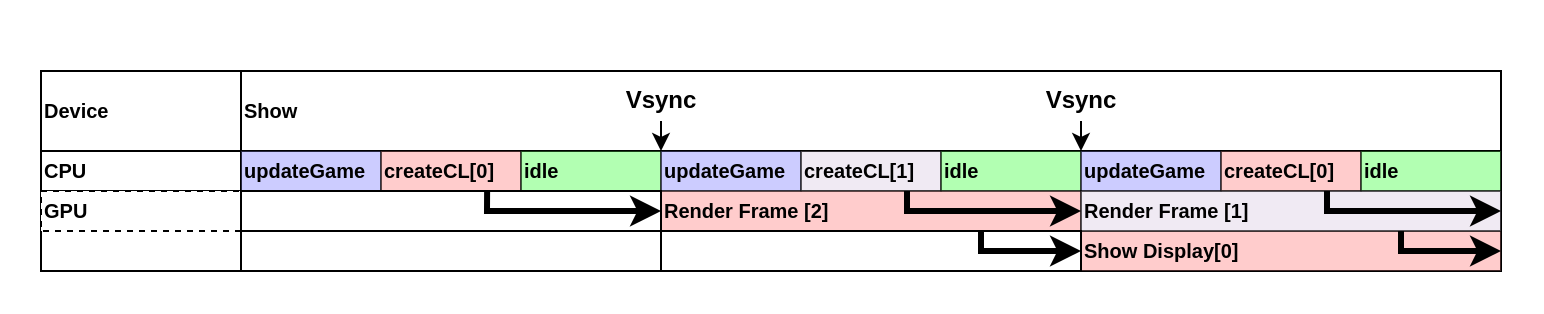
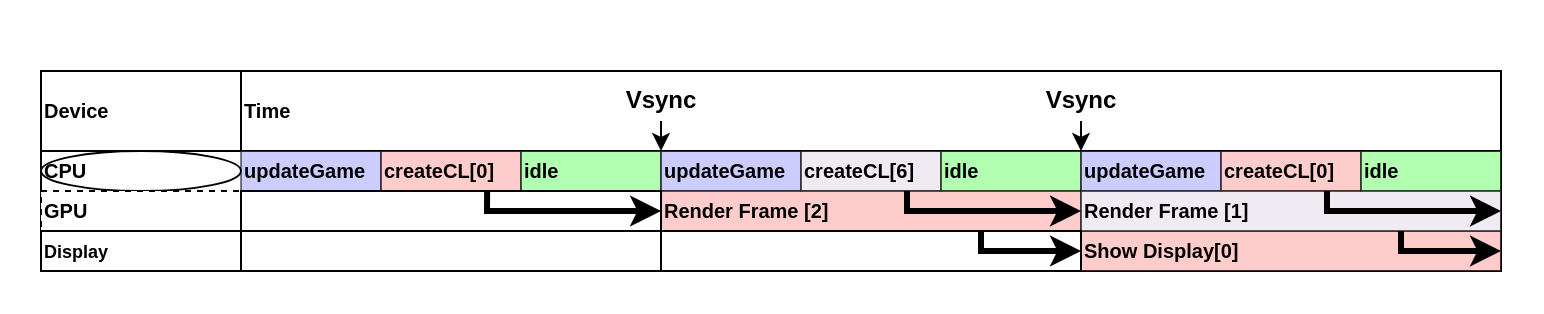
(272, 111) -> (269, 111)
(141, 171) -> (141, 171)
(873, 171) -> (873, 171)
none -> (141, 251)
